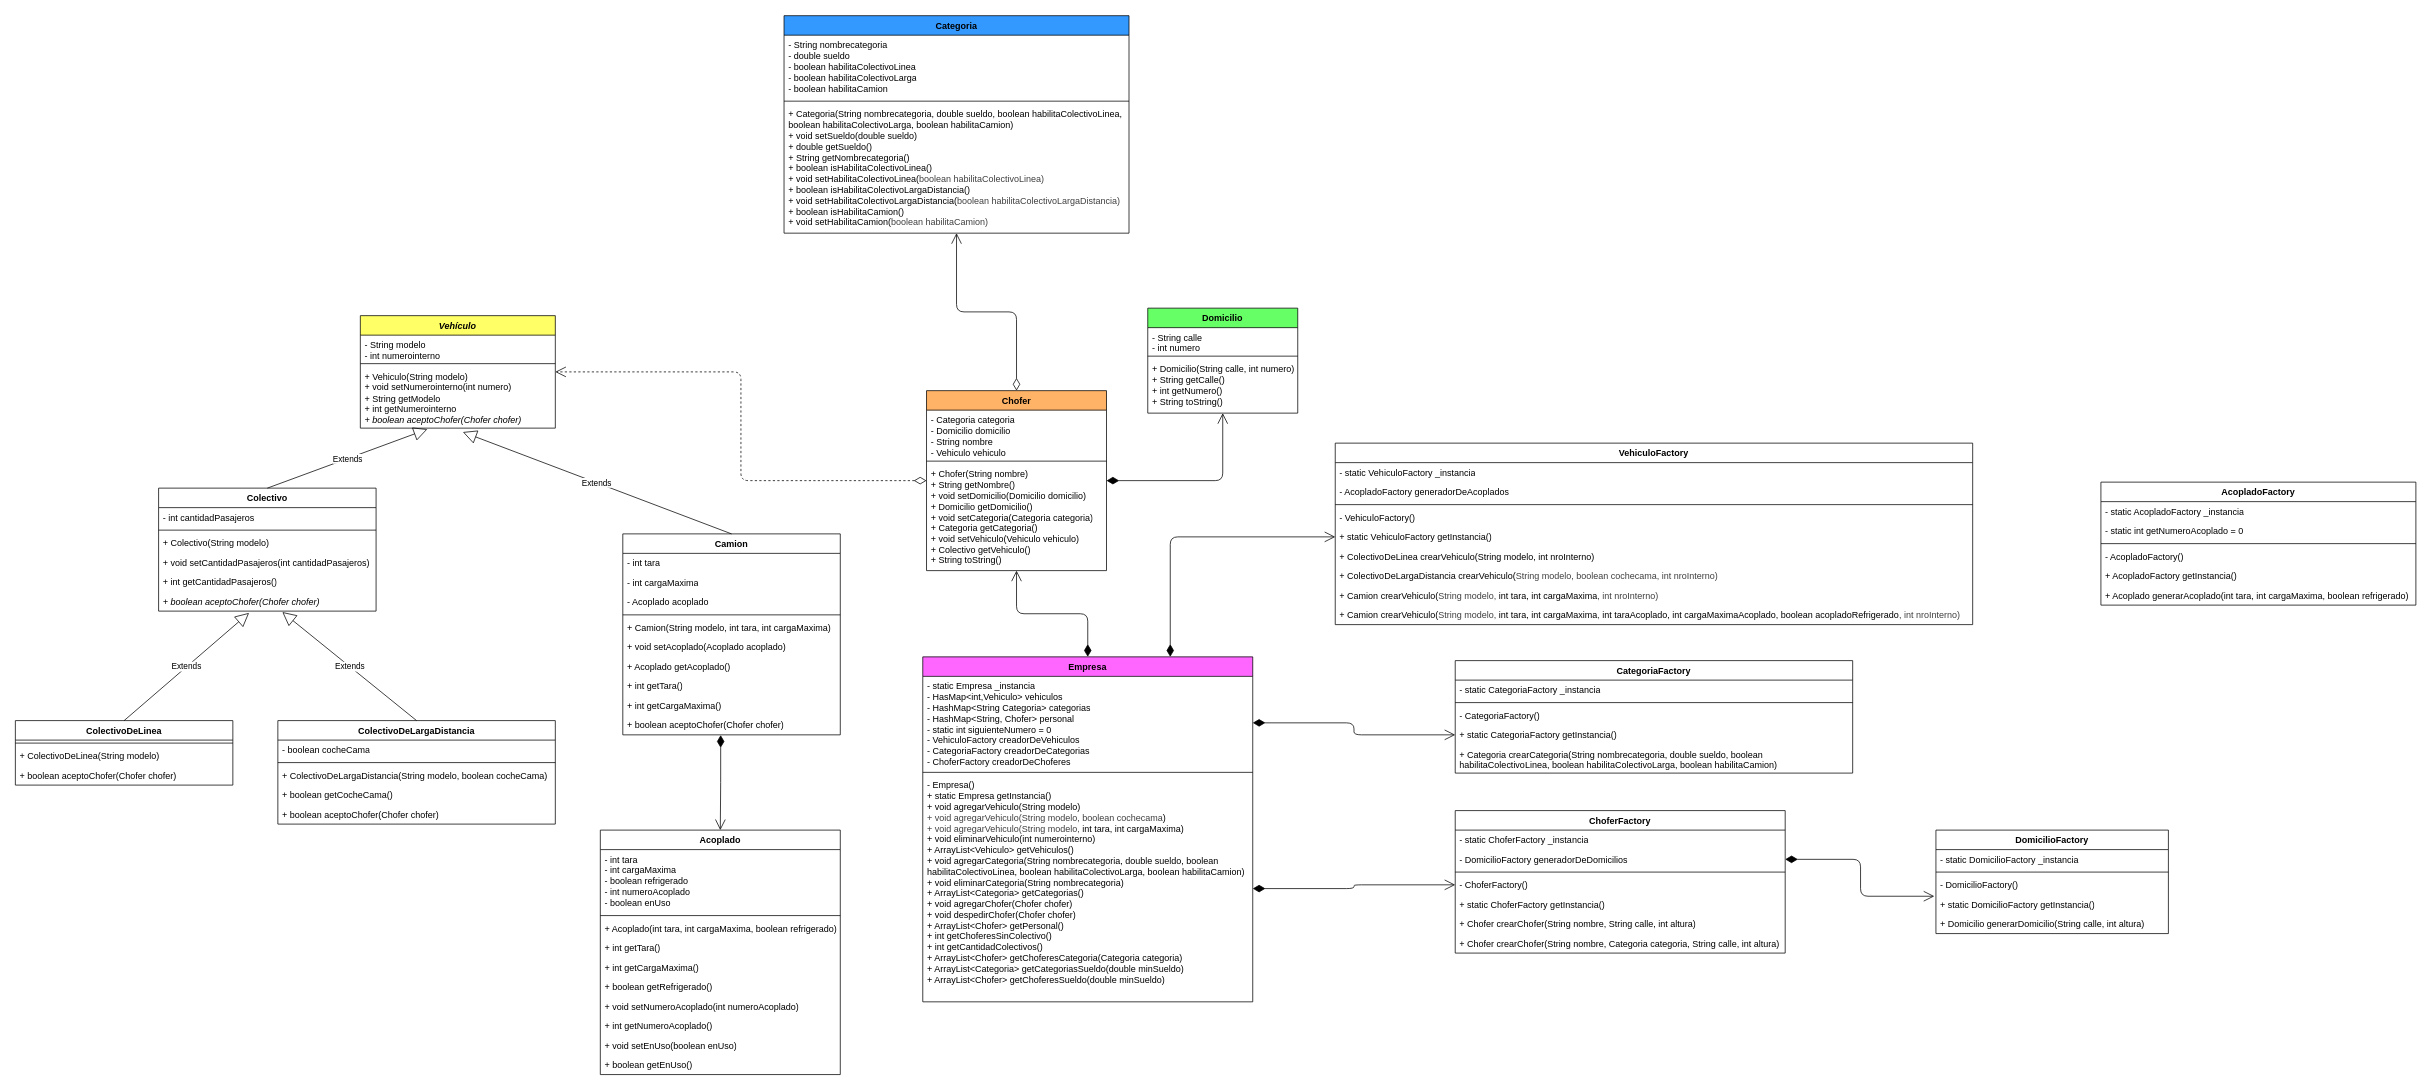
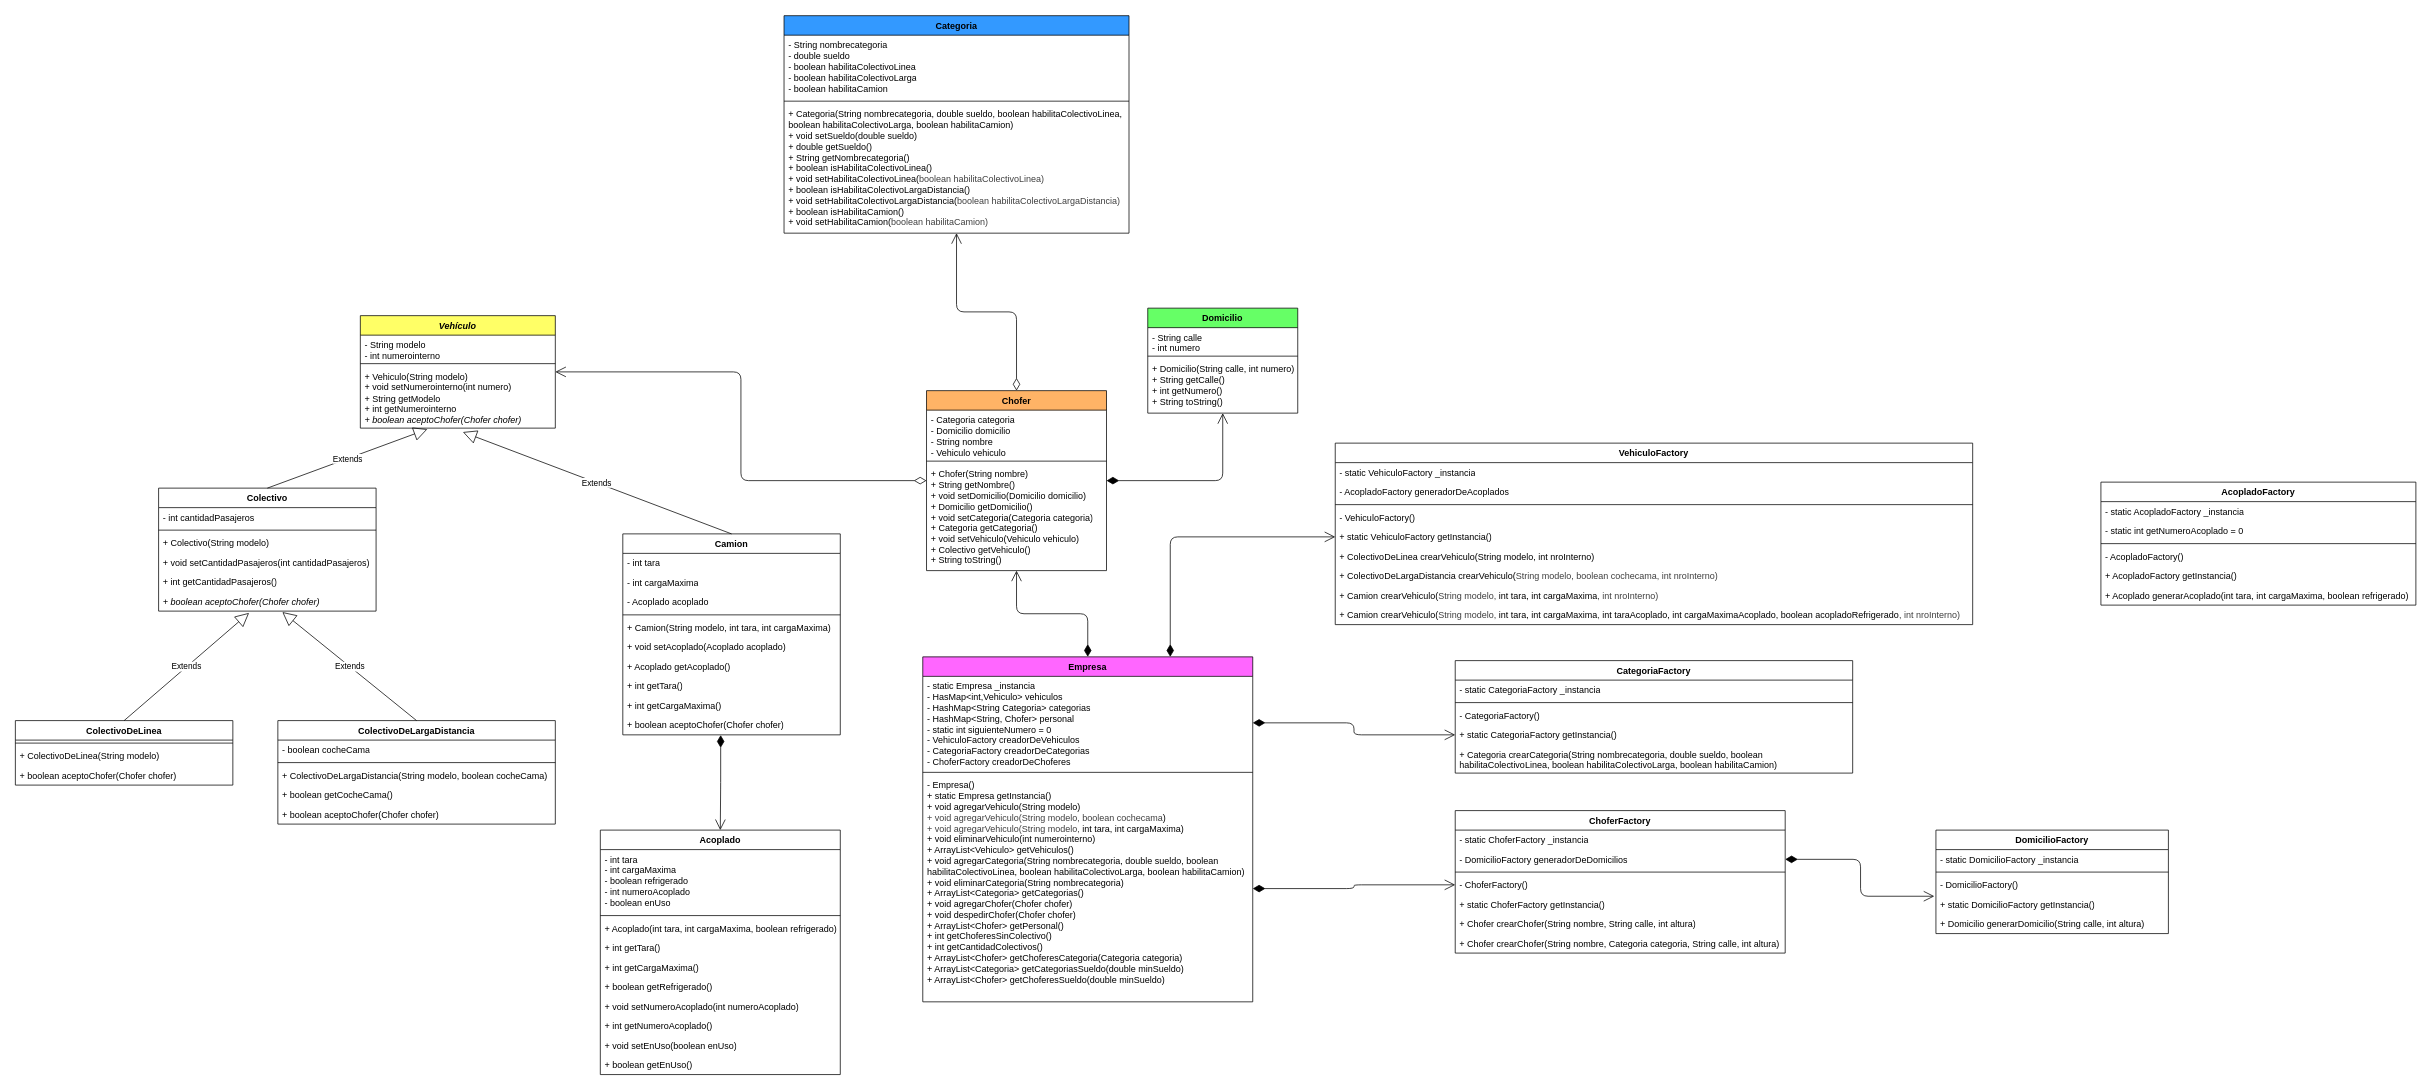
(741, 420) -> (741, 420)
